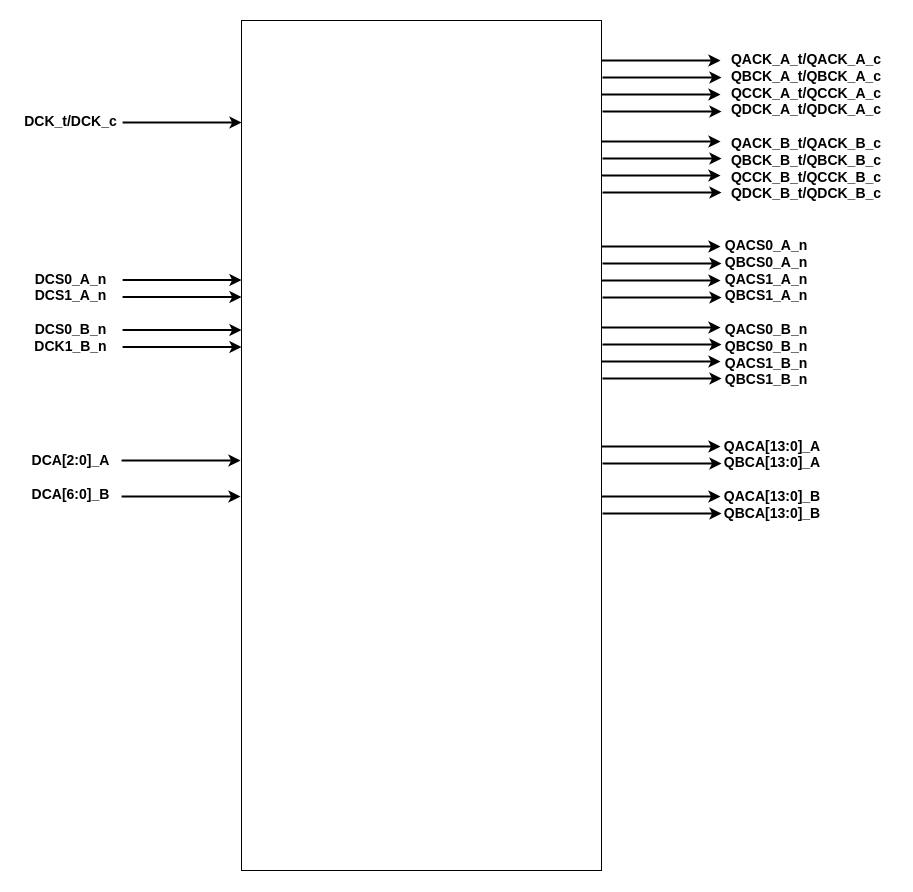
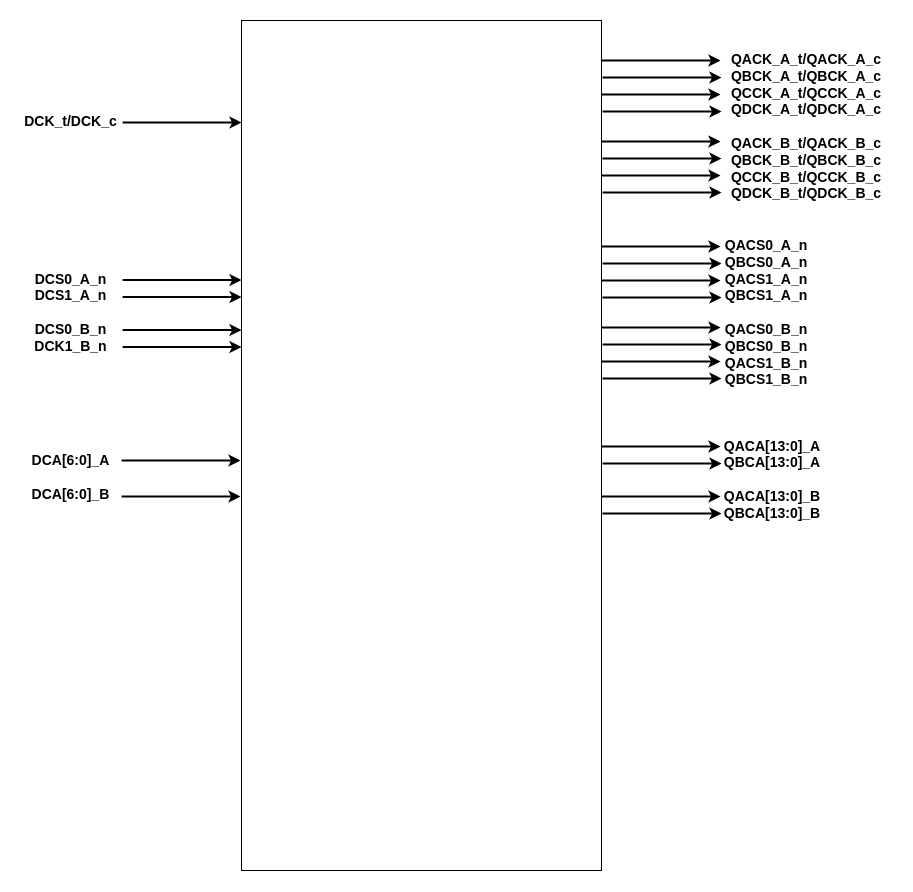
(71, 478) -> (71, 478)
